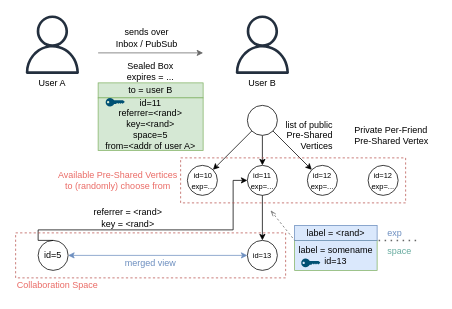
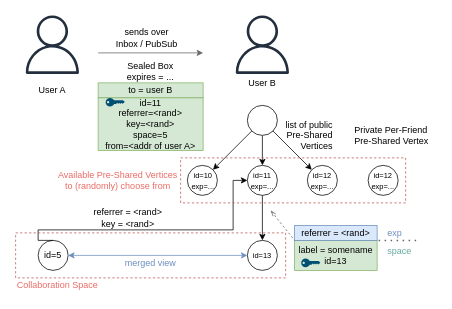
(52, 83) -> (52, 90)
(336, 233) -> (336, 233)
(336, 255) -> (336, 255)
